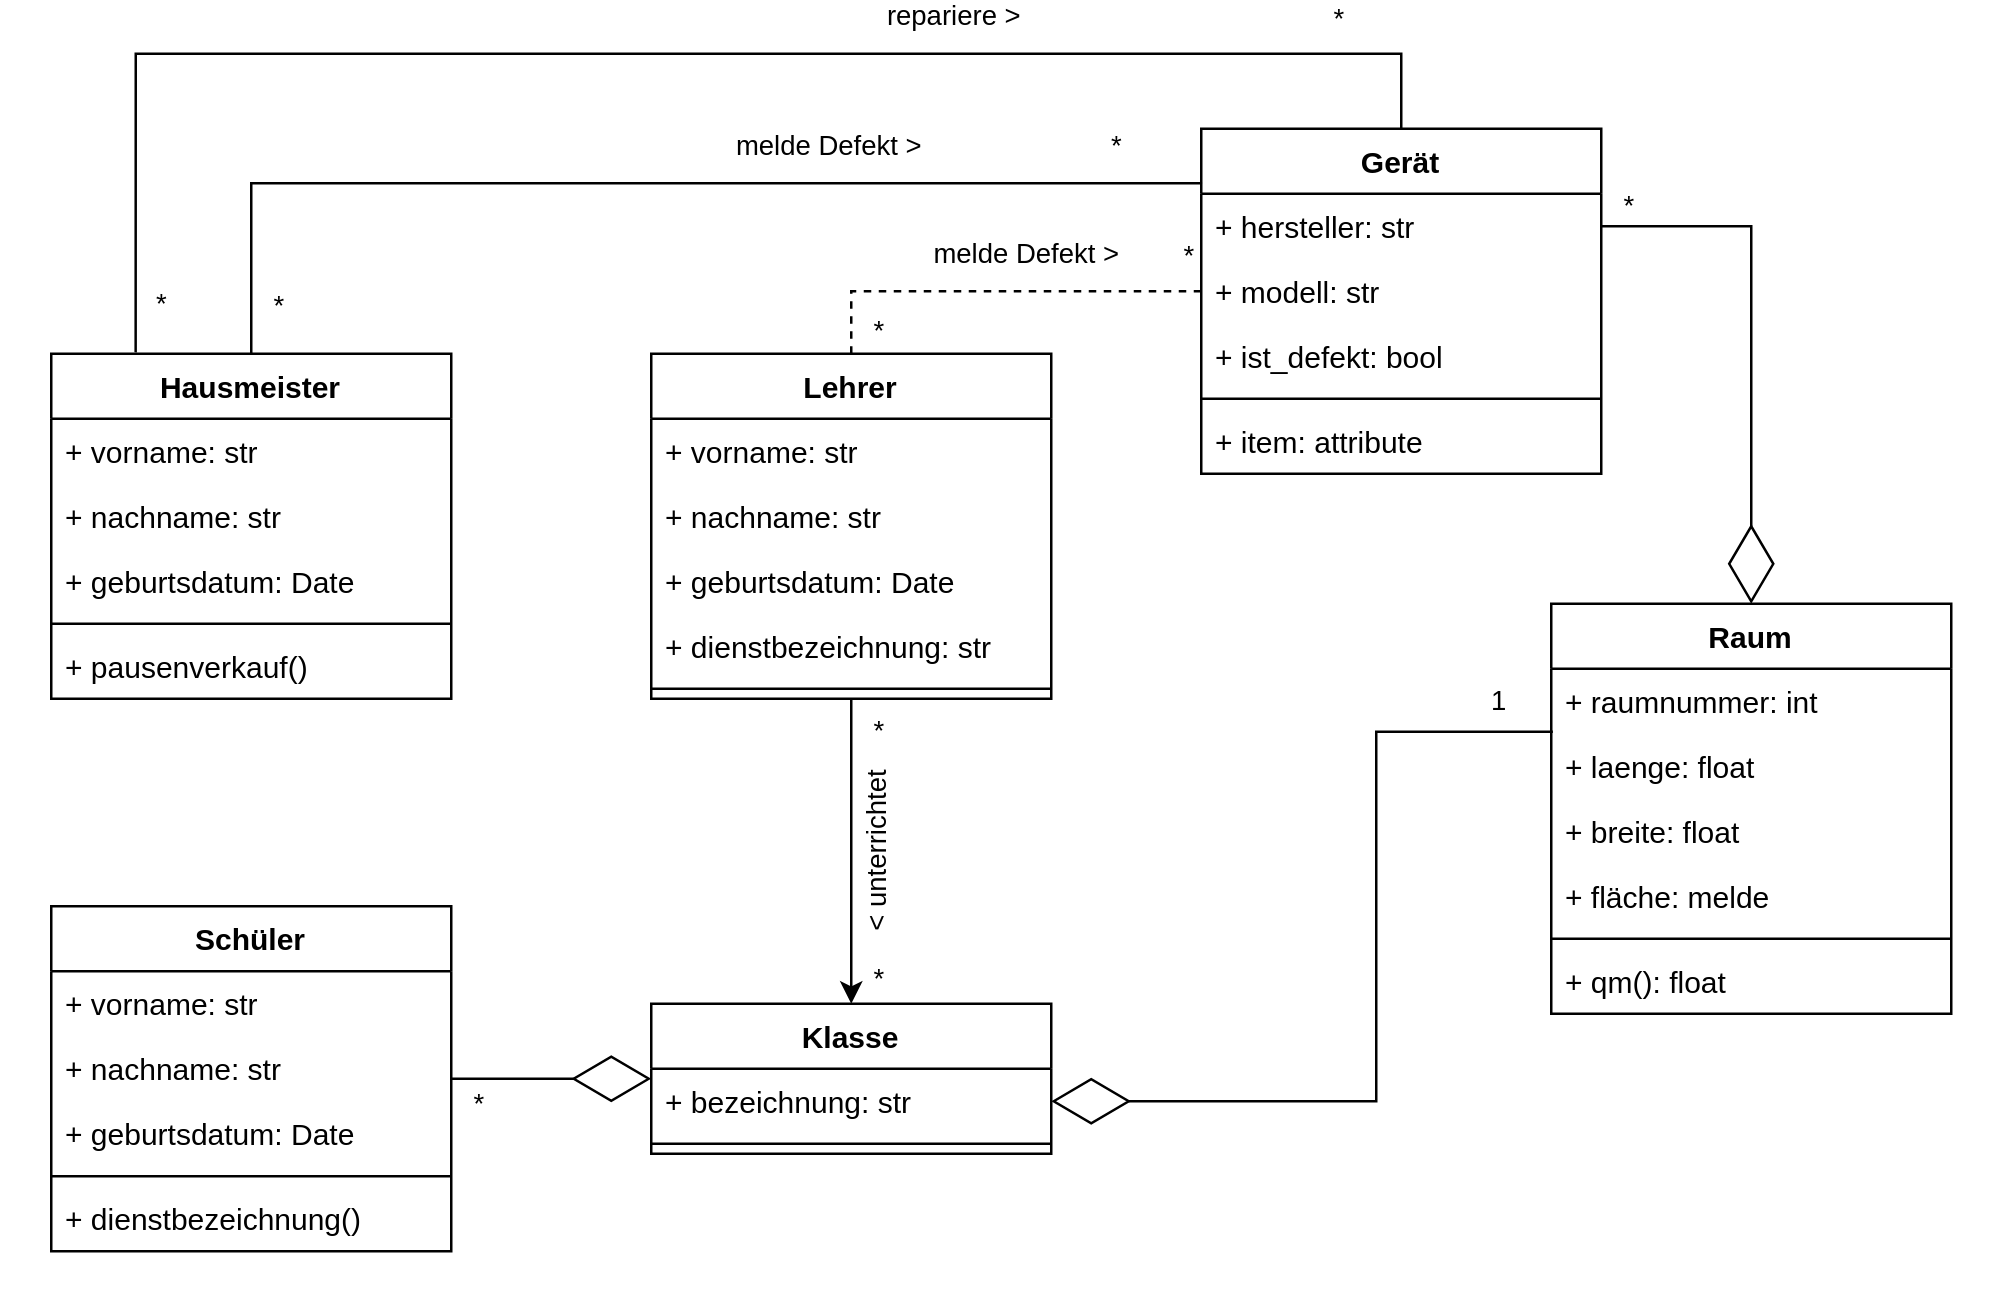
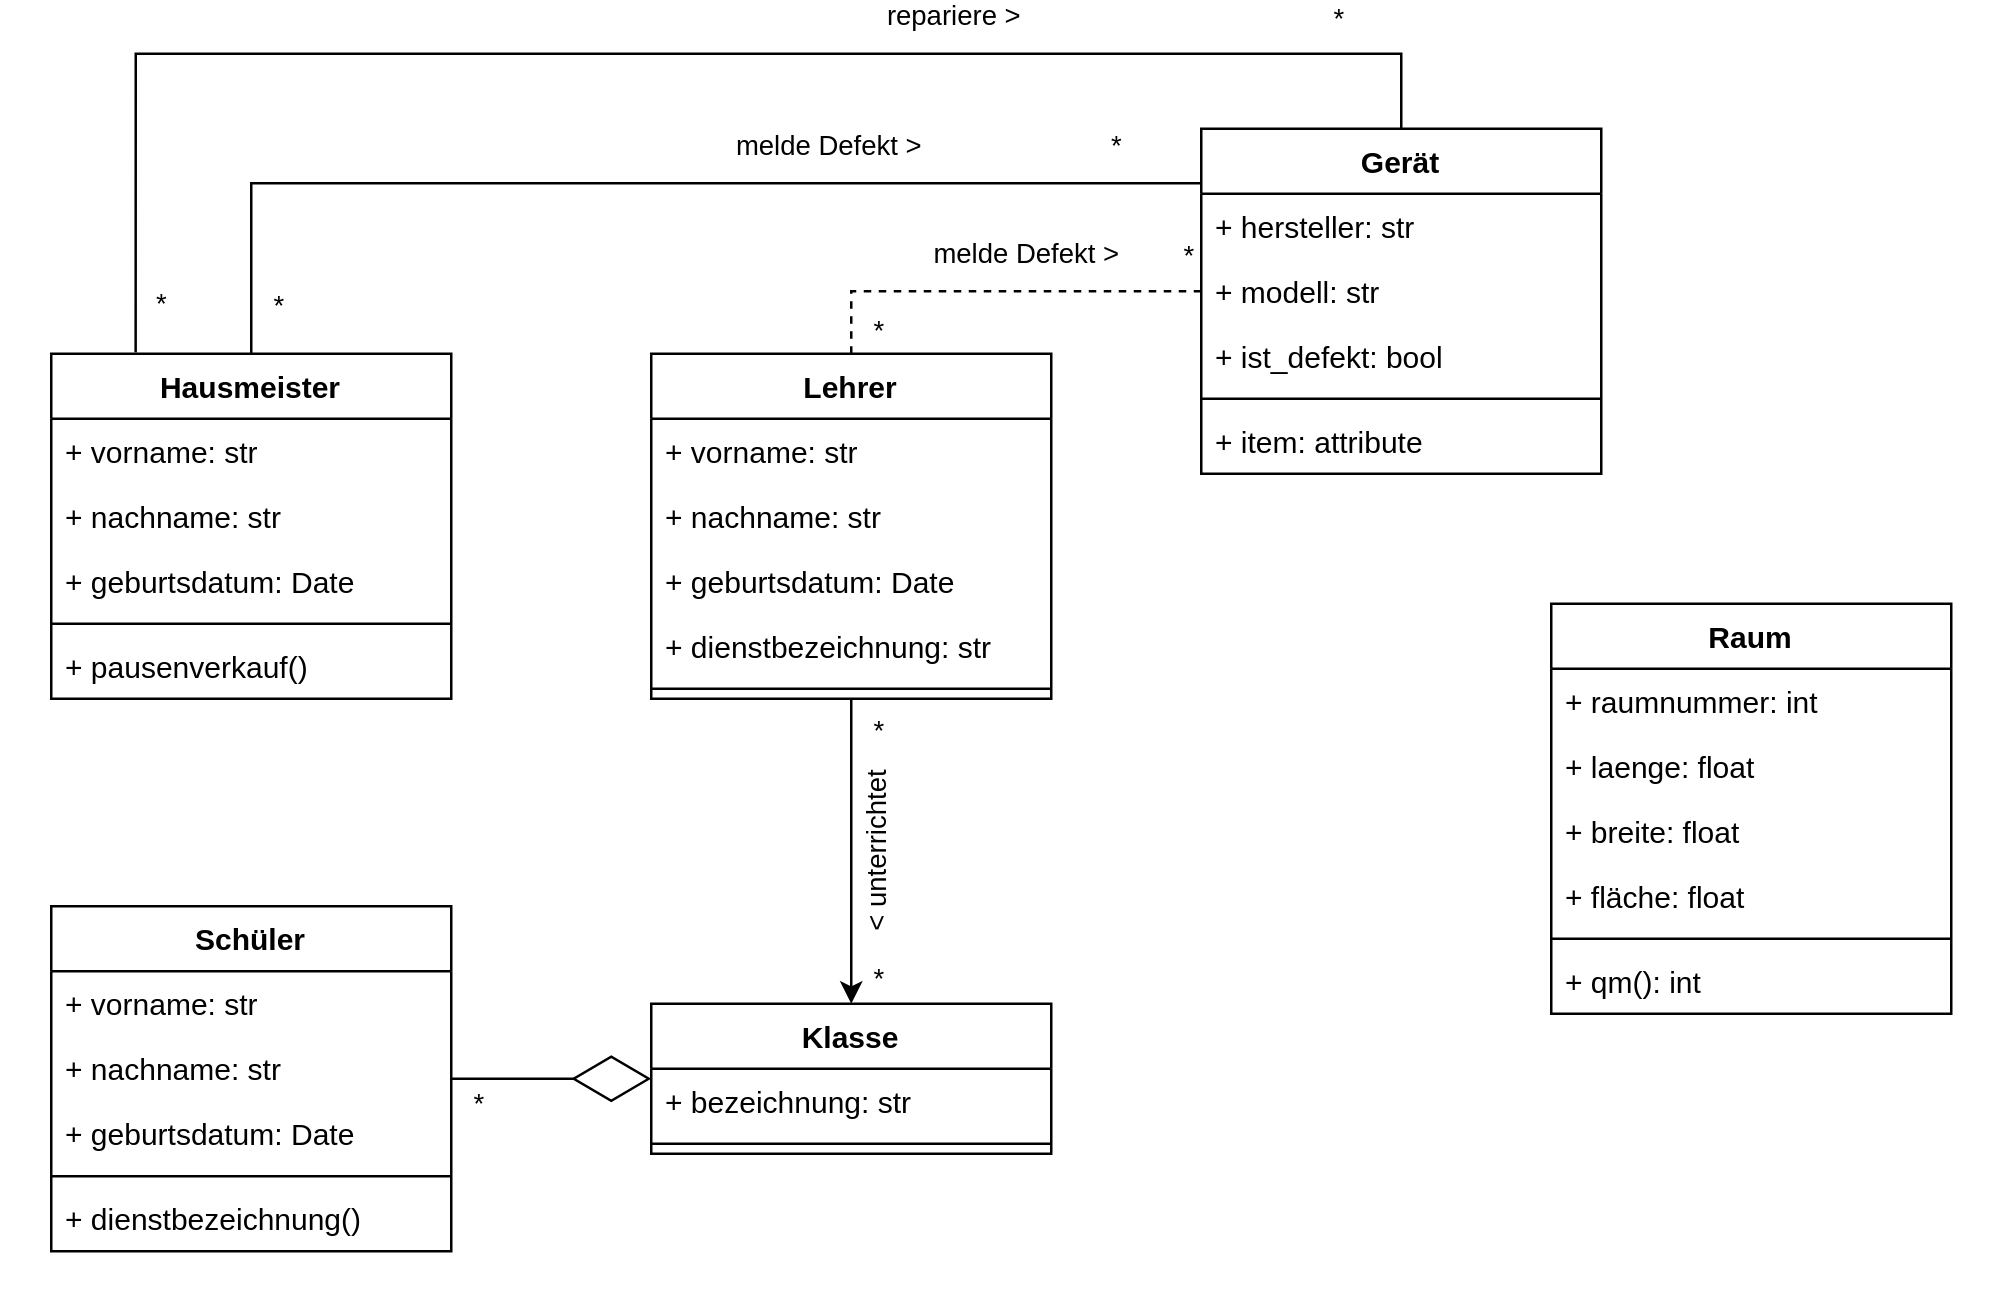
(1751, 303) -> none
(1672, 898) -> (1672, 898)
(1376, 955) -> none
(1659, 983) -> (1642, 983)
